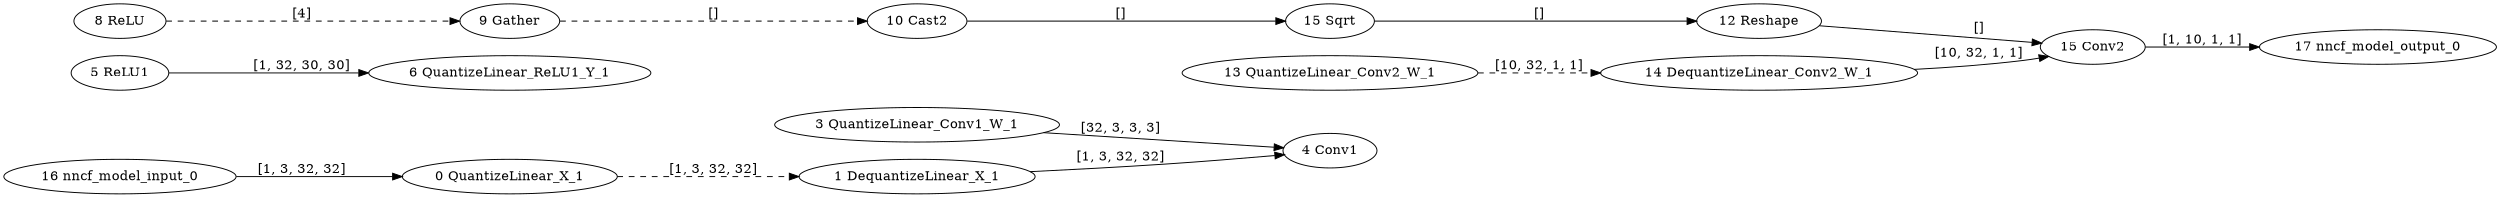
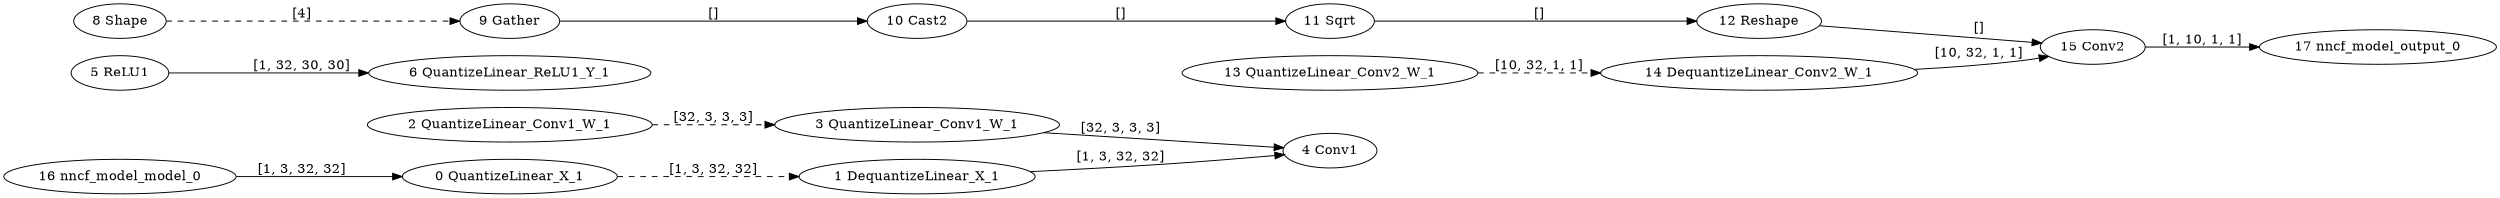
(120, 21) -> (120, 21)
(709, 21) -> (709, 21)
(1330, 21) -> (1330, 21)
none -> (510, 125)
(120, 177) -> (120, 177)
